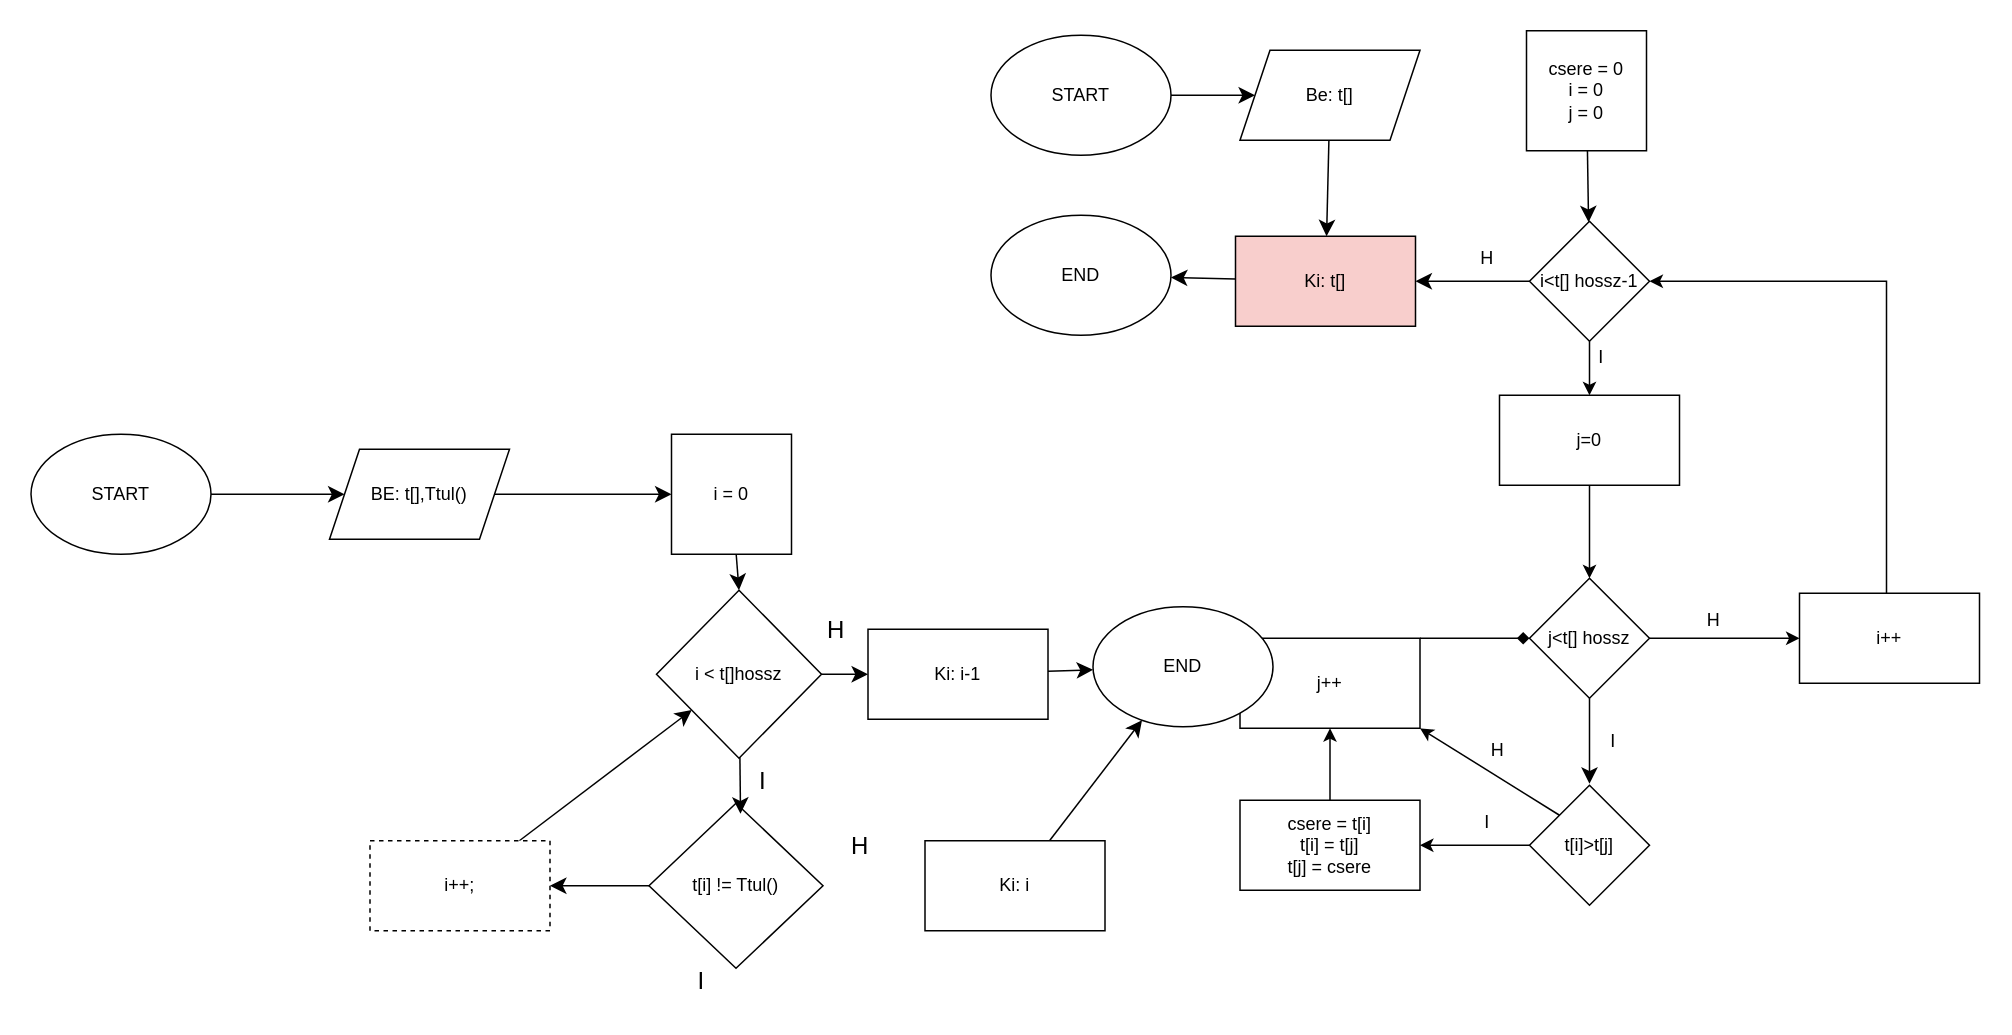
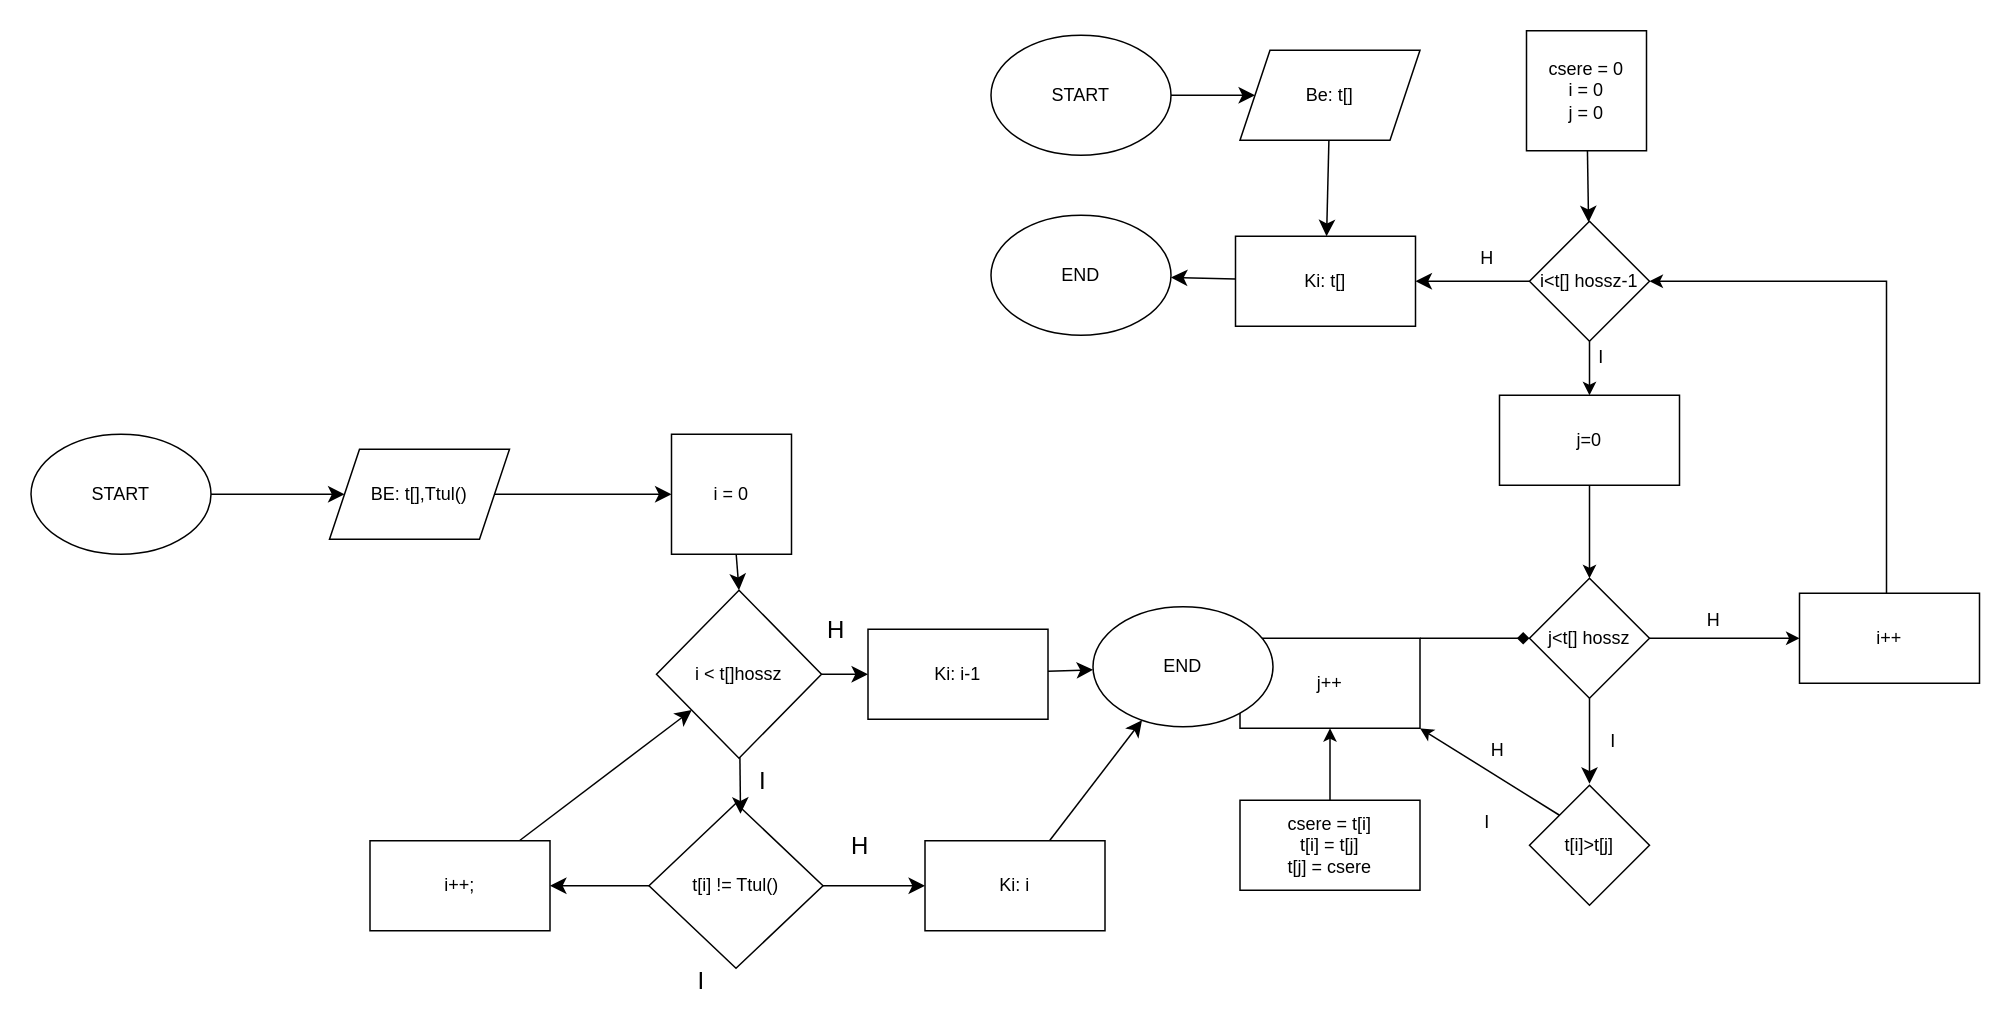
(1325, 281) -> (1325, 281)
(1480, 845) -> none
(460, 886) -> (460, 886)
none -> (869, 886)
